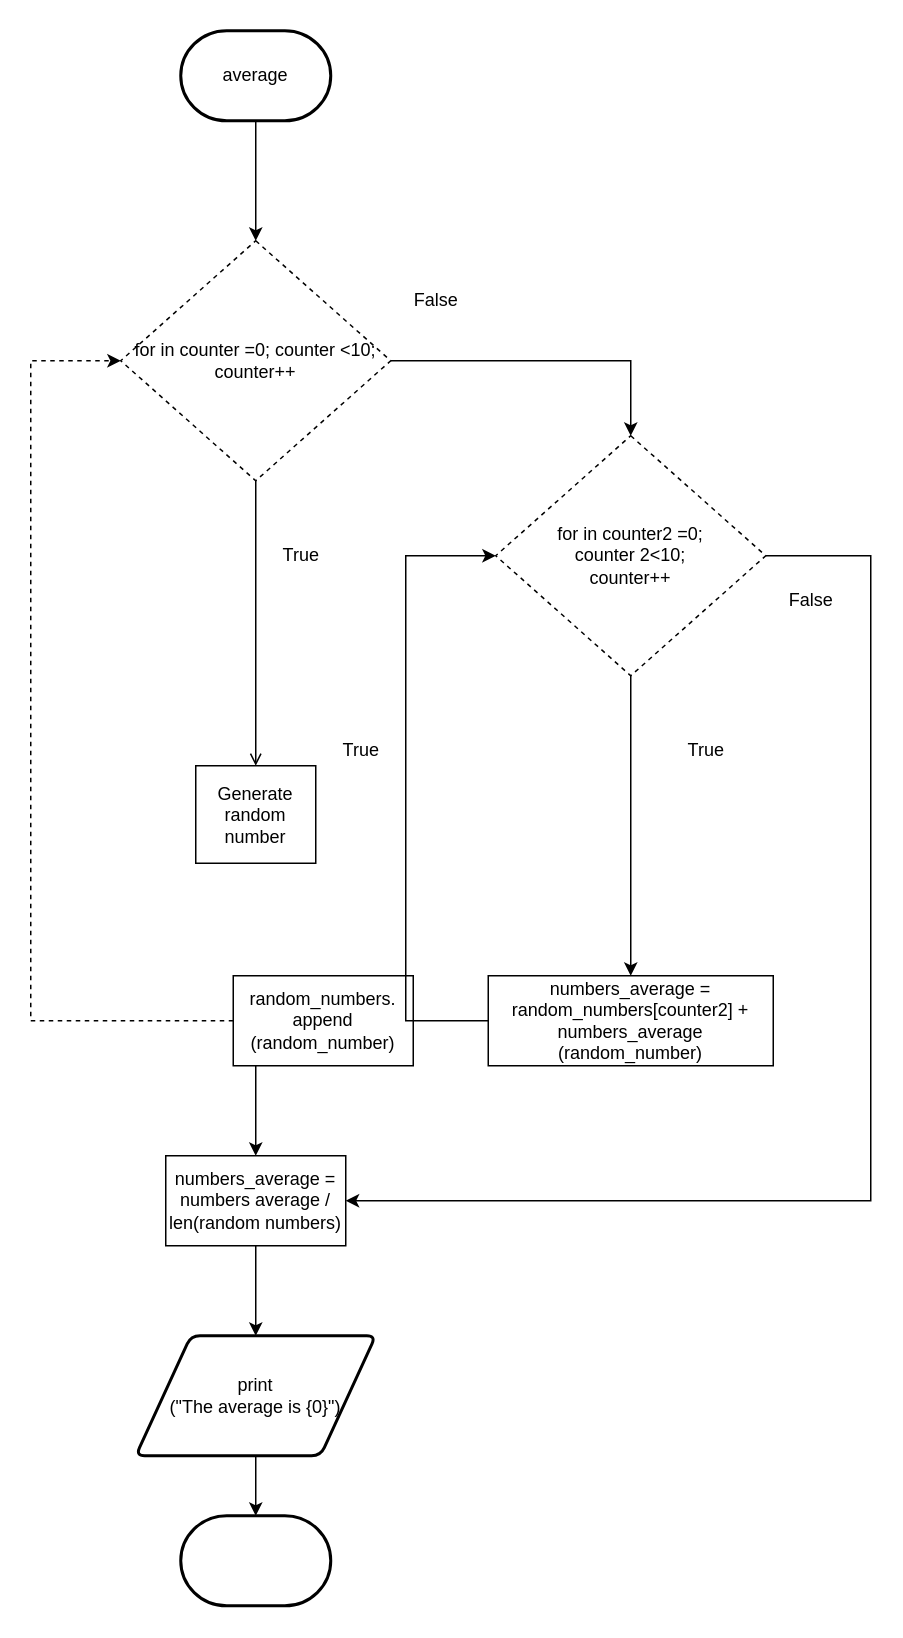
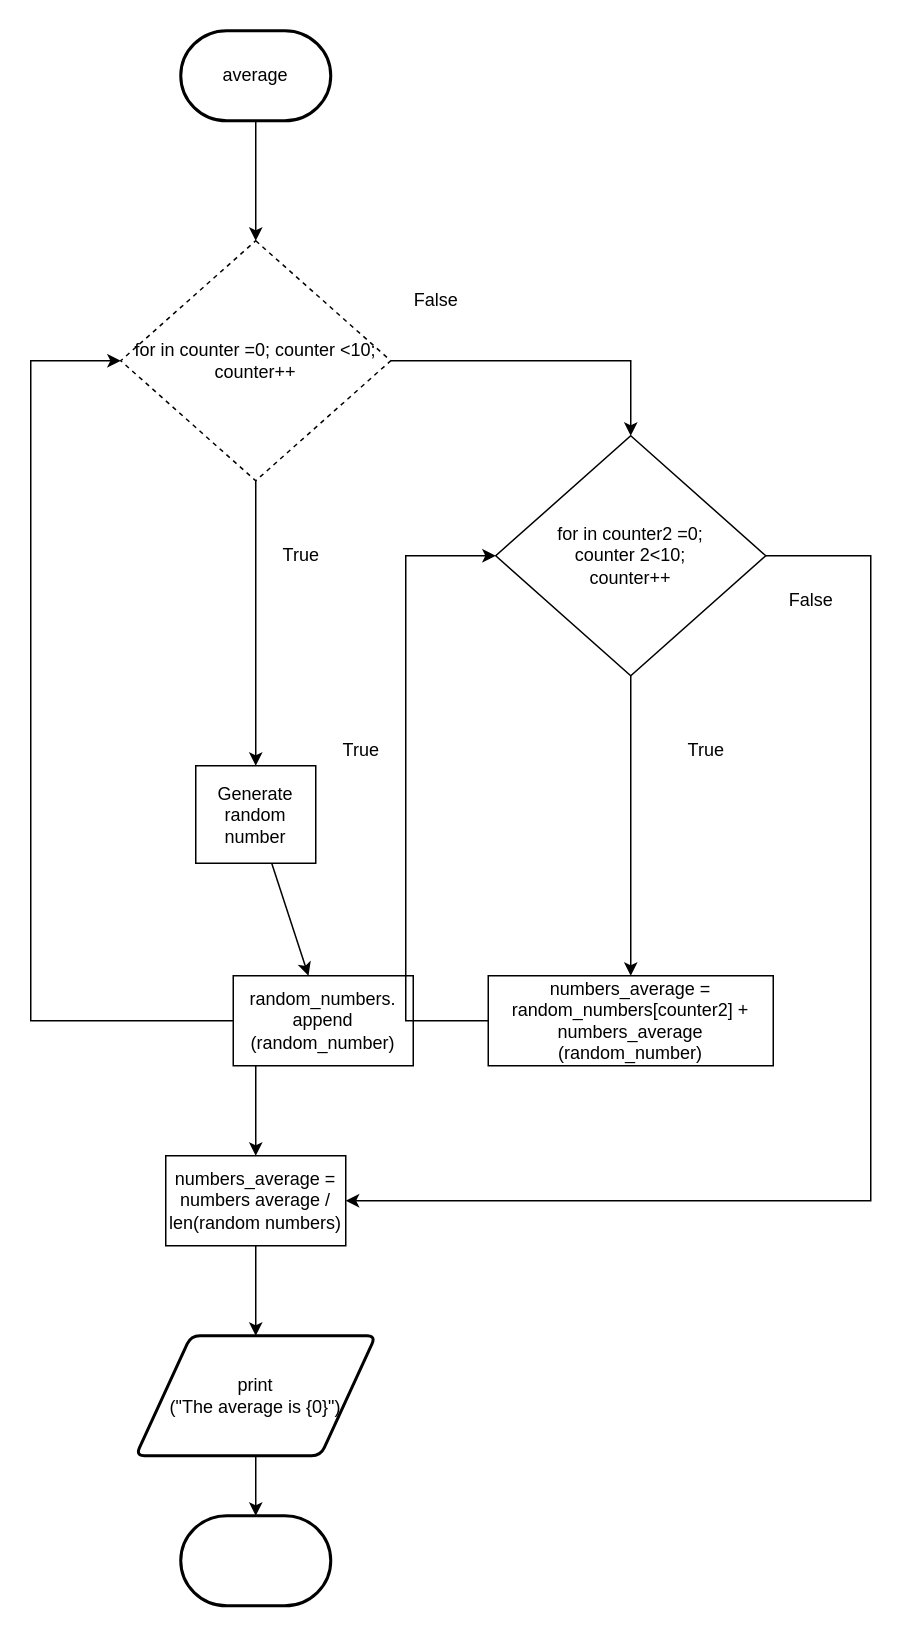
(631, 556) -> (631, 556)
(31, 751) -> (31, 751)
(256, 756) -> (256, 754)
none -> (289, 915)
